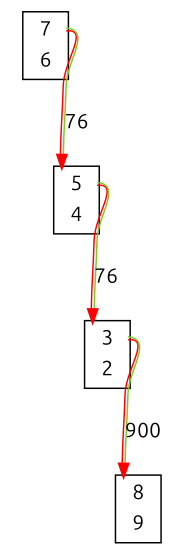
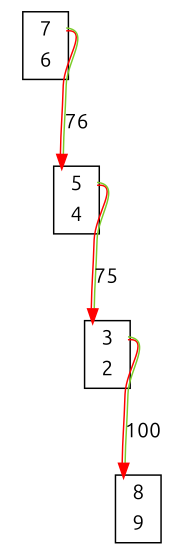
(107, 277) -> (107, 277)
(143, 432) -> (143, 432)
